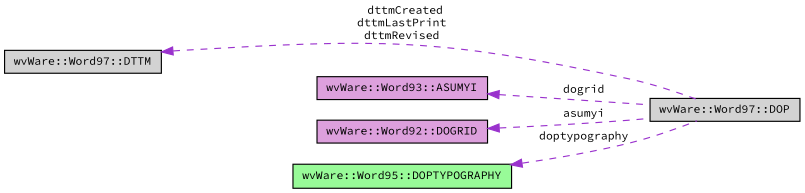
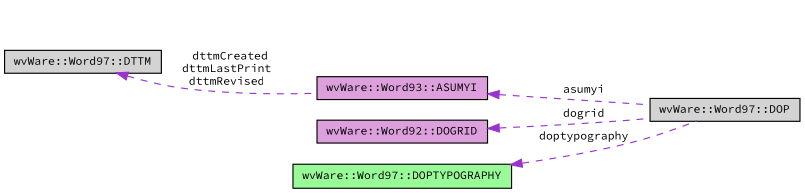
(437, 47) -> (221, 92)
(581, 90) -> (581, 90)
(581, 114) -> (581, 114)
(402, 176) -> (402, 176)
